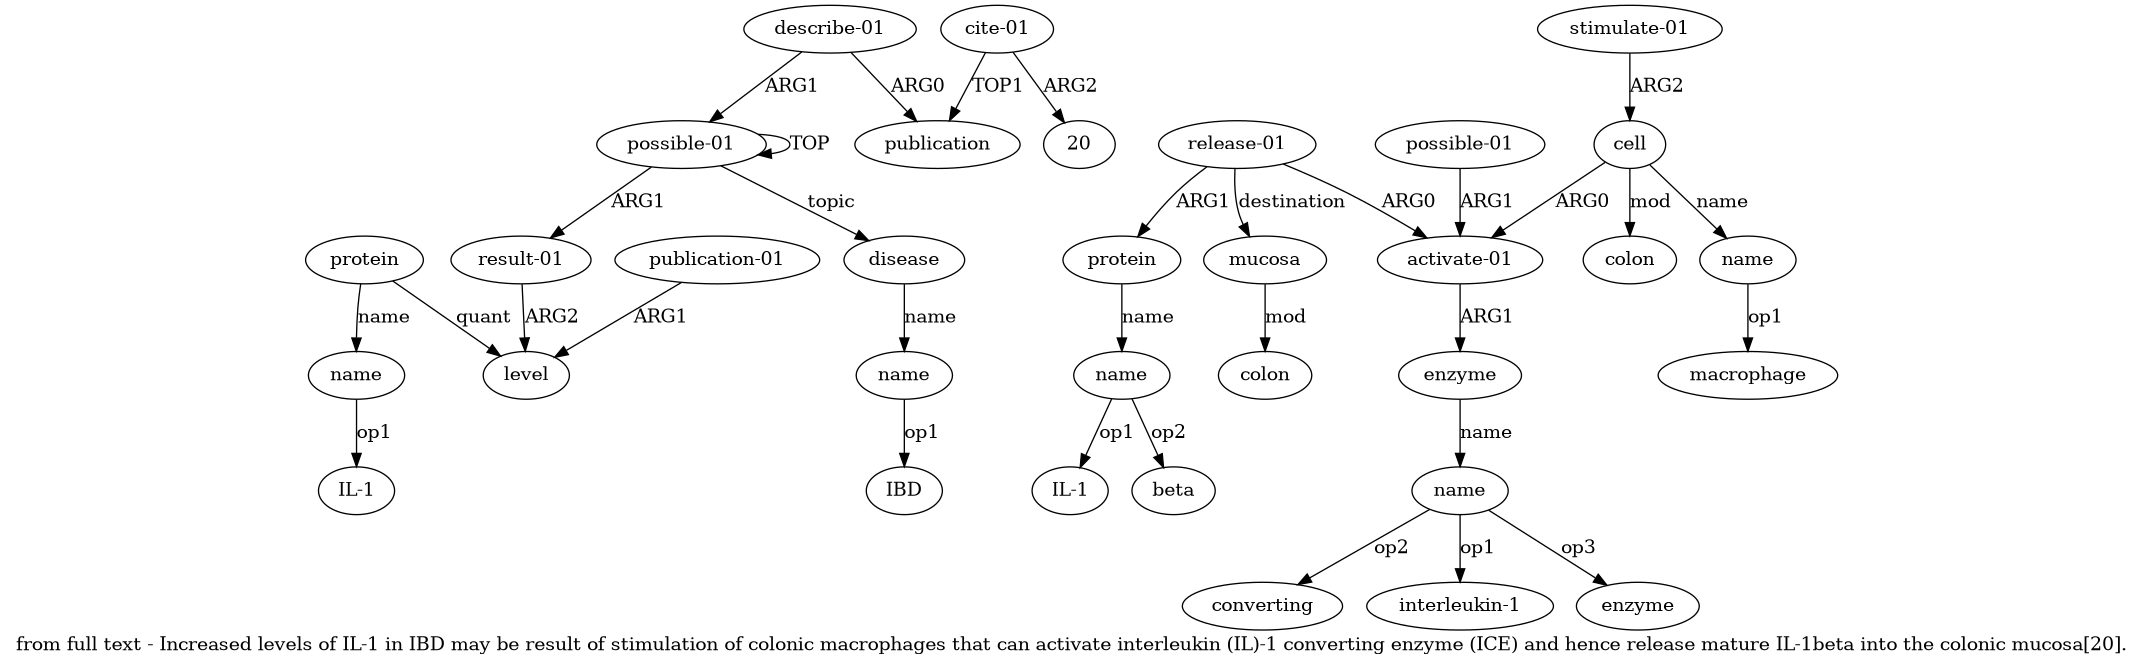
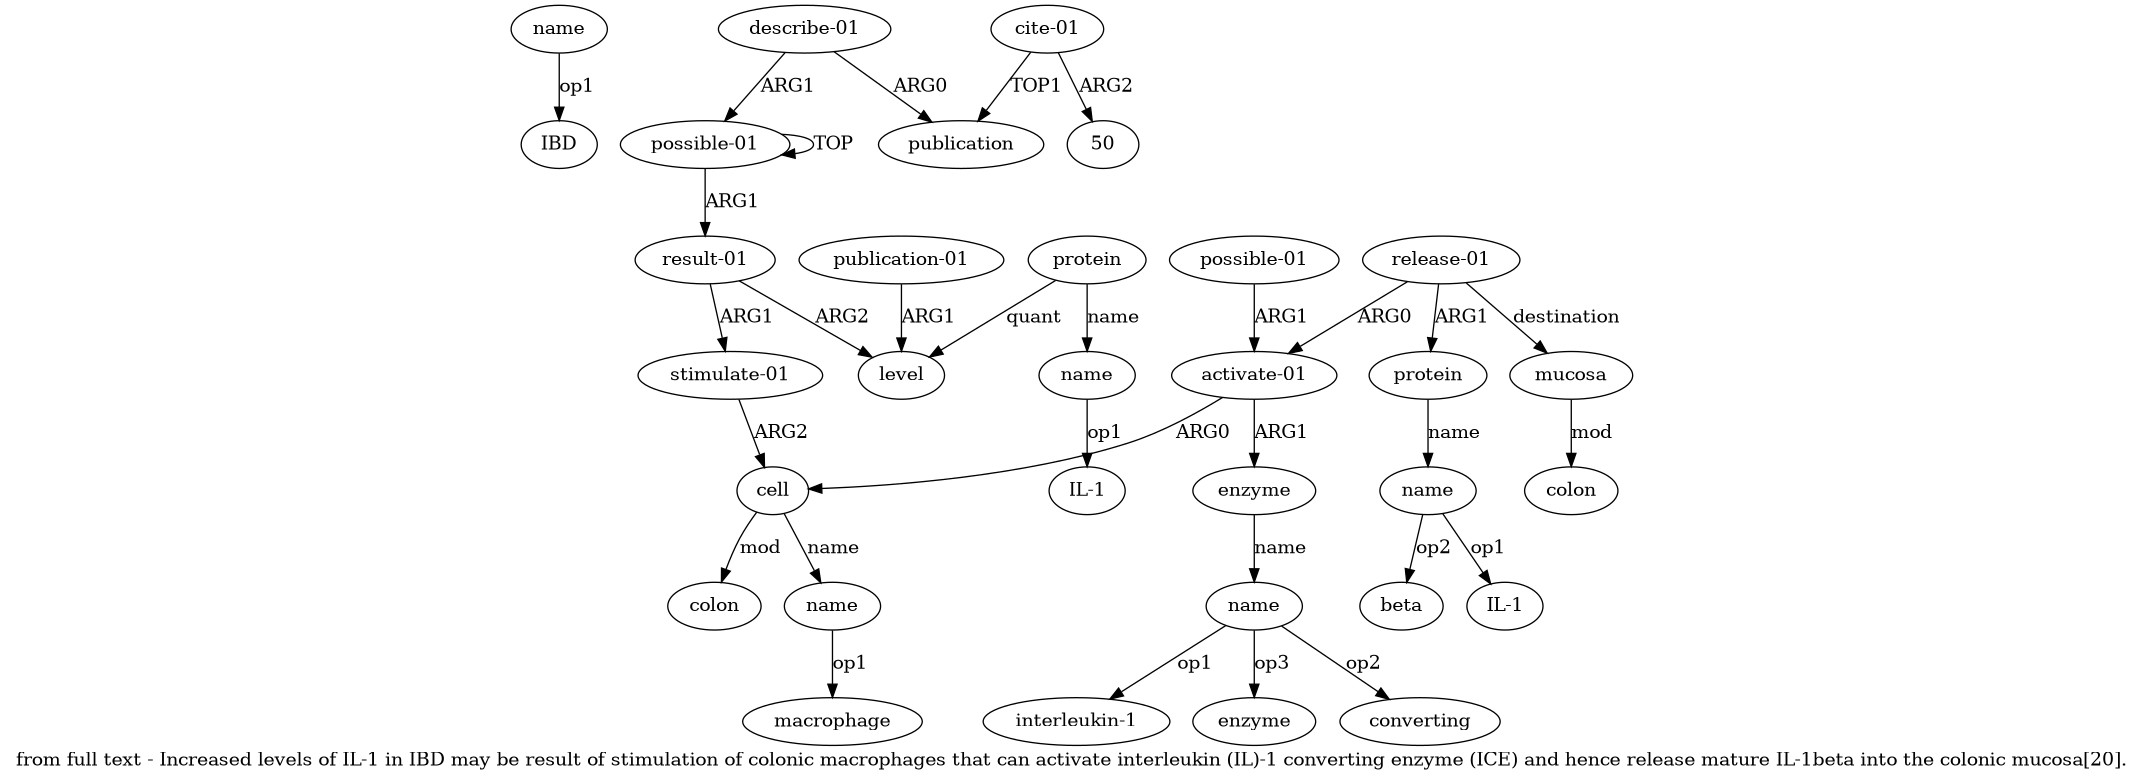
(1079, 145) -> (1103, 145)
(1554, 196) -> (1028, 467)
(904, 260) -> none
none -> (716, 311)
